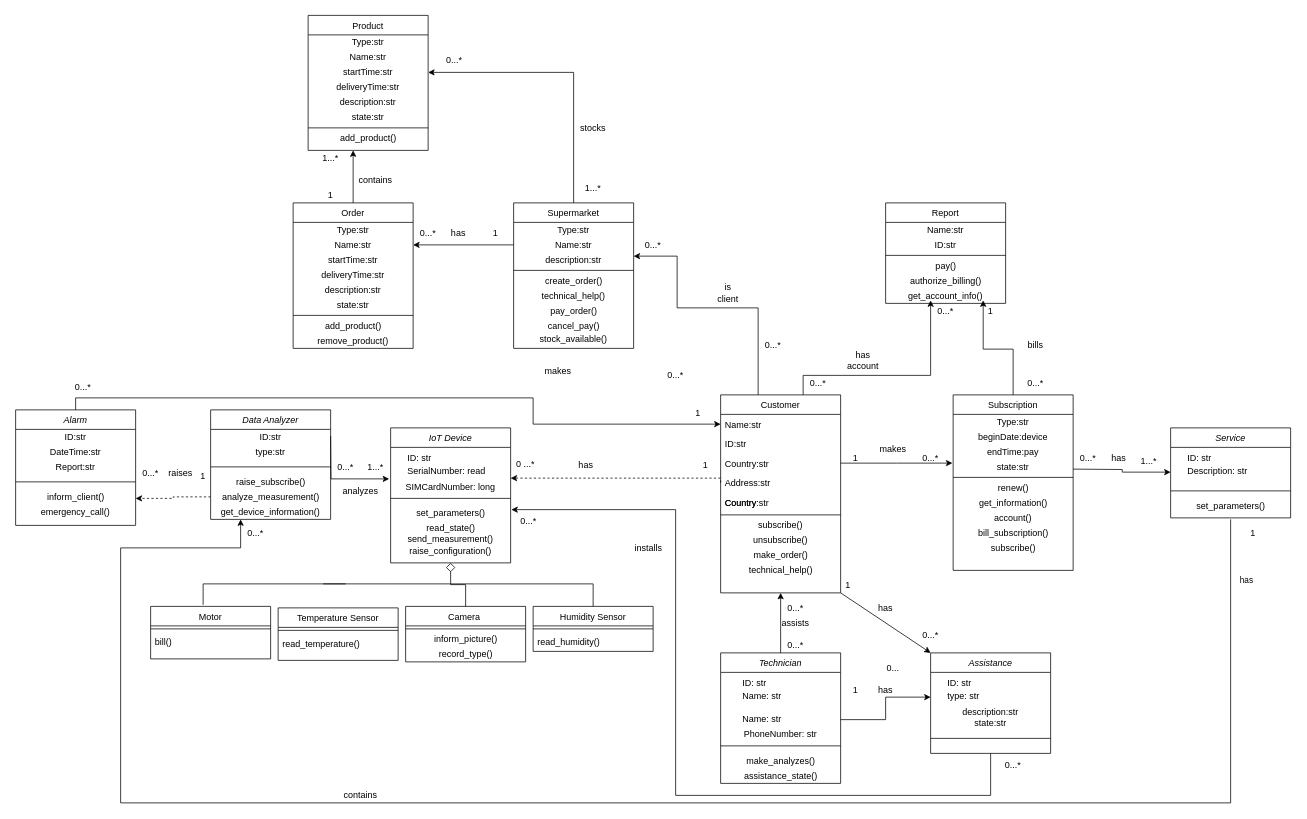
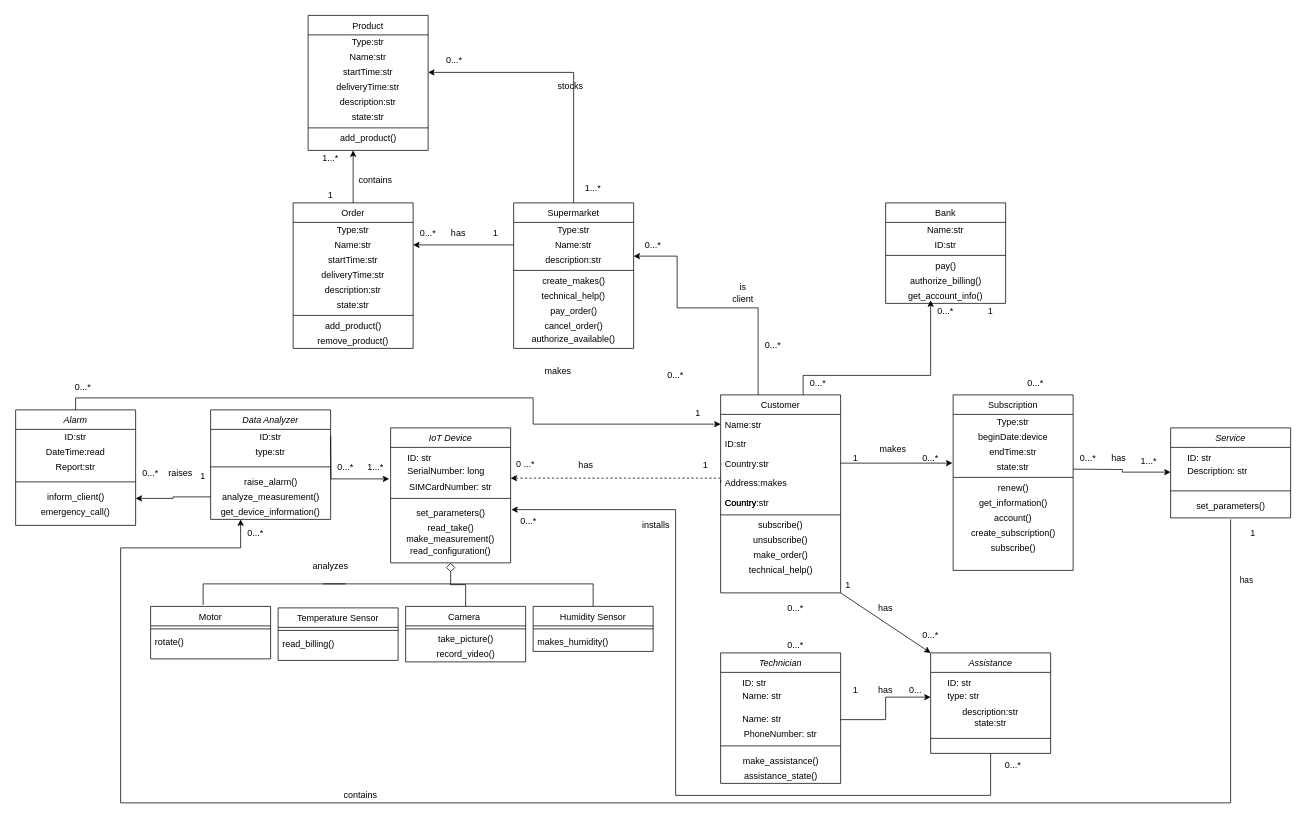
(593, 128) -> (570, 87)
(945, 213) -> (945, 213)
(574, 281) -> (574, 281)
(728, 293) -> (743, 293)
(574, 326) -> (574, 326)
(983, 329) -> none
(573, 339) -> (573, 339)
(1035, 345) -> none
(863, 360) -> none
(75, 452) -> (75, 452)
(1013, 452) -> (1013, 452)
(435, 471) -> (434, 471)
(271, 482) -> (271, 482)
(751, 483) -> (756, 483)
(450, 487) -> (450, 487)
(360, 491) -> (330, 566)
(174, 497) -> (174, 497)
(451, 528) -> (451, 528)
(1013, 533) -> (1013, 533)
(450, 540) -> (450, 540)
(648, 548) -> (656, 525)
(450, 551) -> (450, 551)
(795, 623) -> none
(780, 626) -> none
(466, 639) -> (466, 639)
(166, 642) -> (175, 642)
(572, 642) -> (575, 642)
(327, 644) -> (313, 644)
(466, 654) -> (466, 654)
(893, 668) -> (915, 690)
(781, 761) -> (781, 761)
